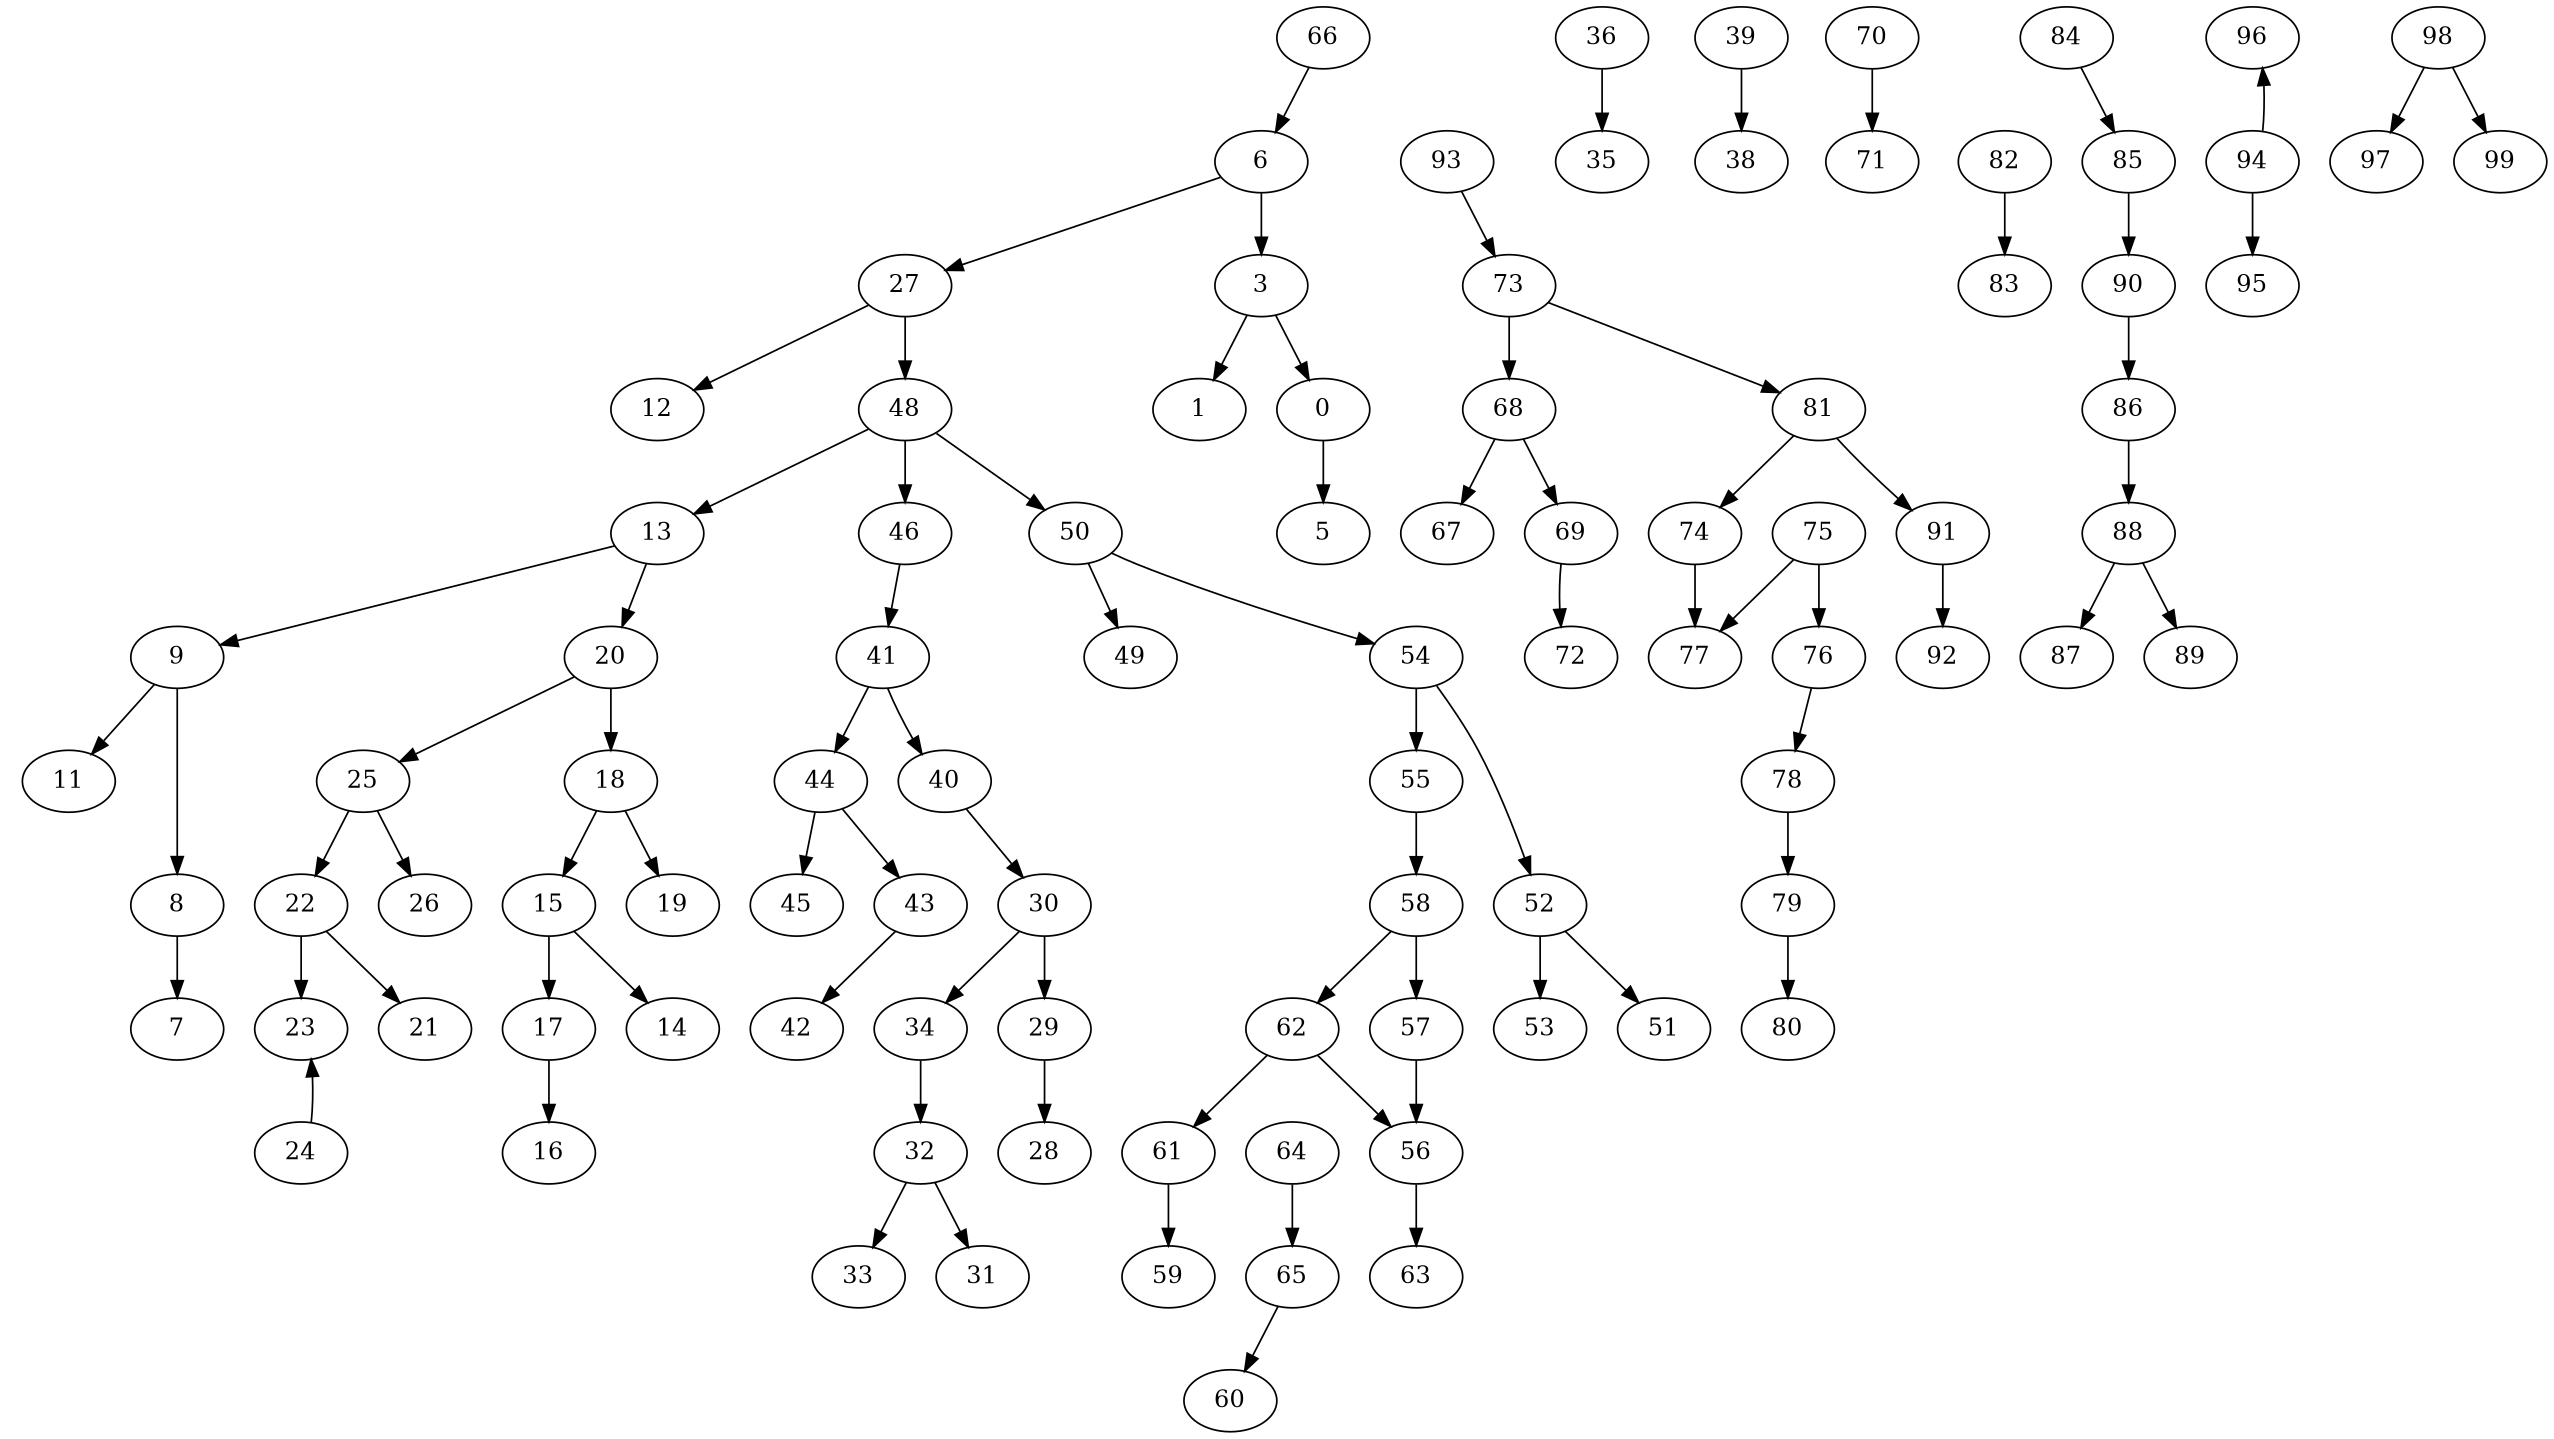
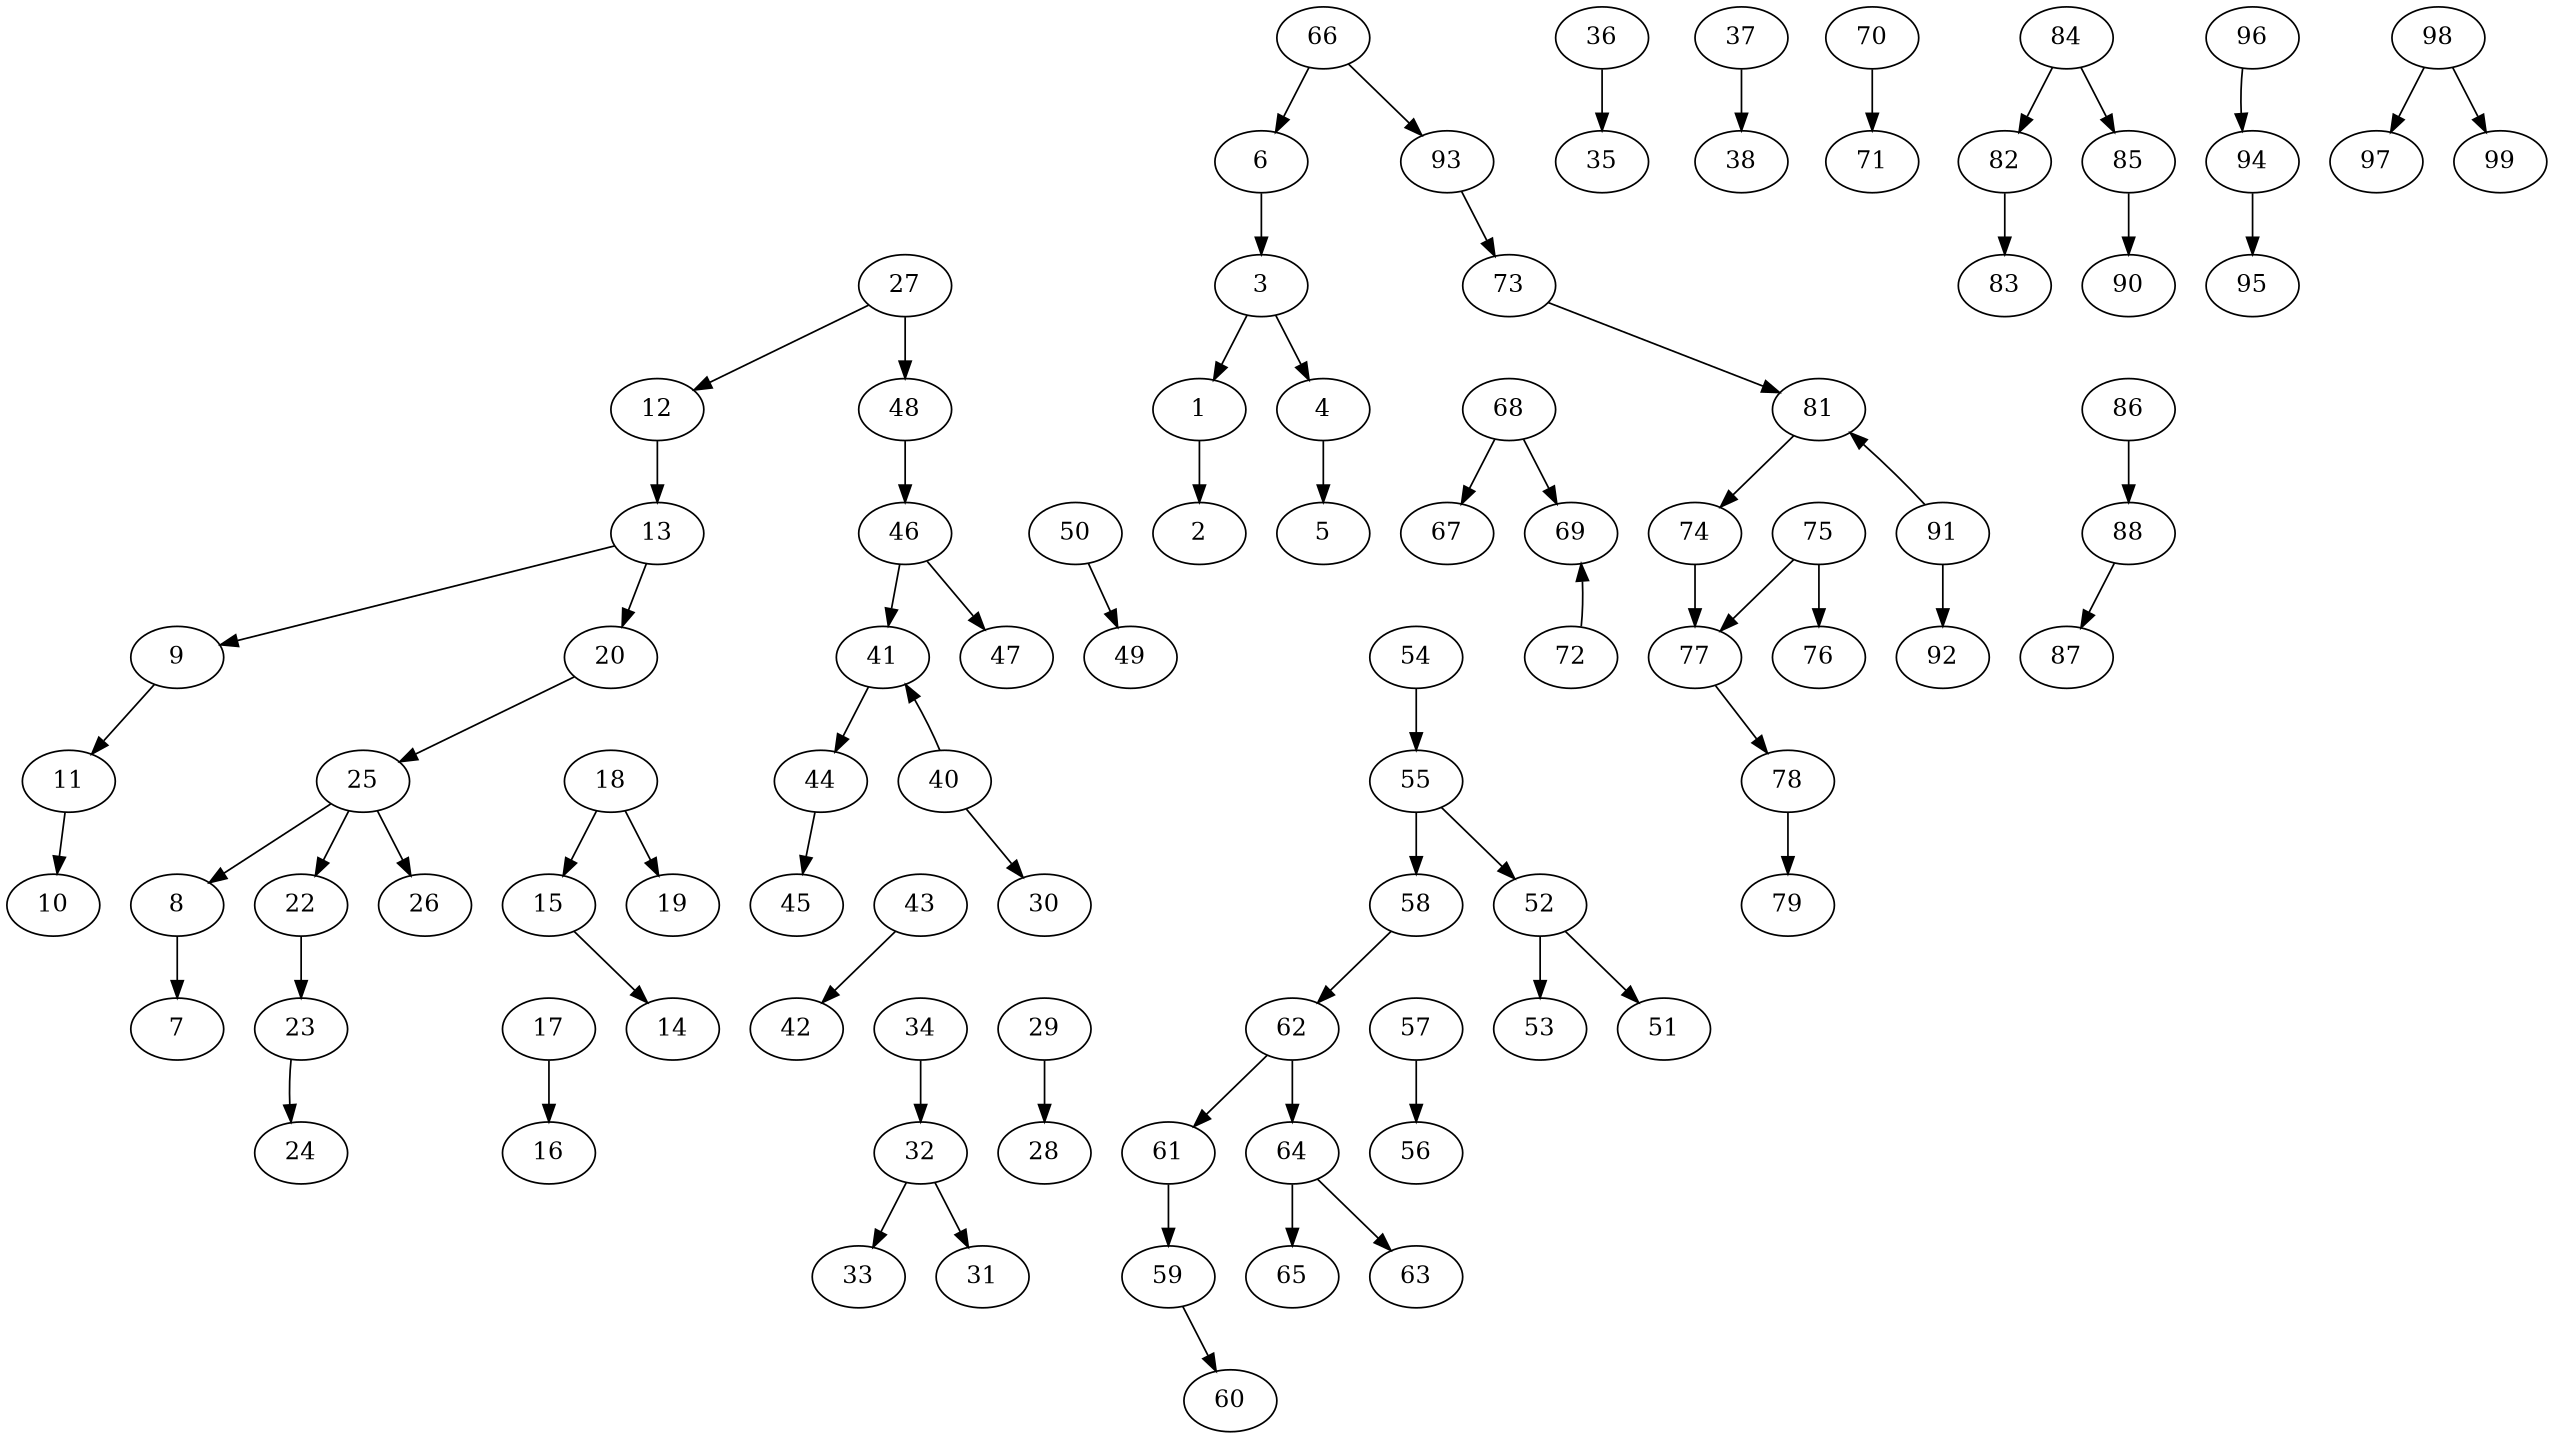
(1741, 38) -> (1741, 38)
none -> (2040, 92)
none -> (1379, 94)
(2264, 108) -> (2241, 91)
(1091, 221) -> none
(1509, 339) -> none
(2129, 339) -> none
(1323, 410) -> (1323, 410)
(983, 466) -> none
(789, 468) -> (657, 463)
(1867, 469) -> (1895, 474)
none -> (1199, 533)
(1560, 586) -> (1583, 604)
(1233, 599) -> none
none -> (1007, 657)
(2191, 657) -> none
(611, 711) -> none
(1806, 711) -> (1736, 712)
(899, 714) -> (928, 725)
(1487, 768) -> (1472, 837)
(177, 772) -> (277, 839)
(865, 836) -> none
none -> (53, 905)
(549, 959) -> none
(1045, 959) -> none
(1416, 959) -> none
(989, 961) -> none
(425, 1029) -> none
(1788, 1029) -> none
(1348, 1085) -> (1292, 1083)
(313, 1100) -> (290, 1082)
(1416, 1206) -> (1348, 1209)
(1265, 1331) -> (1195, 1331)
